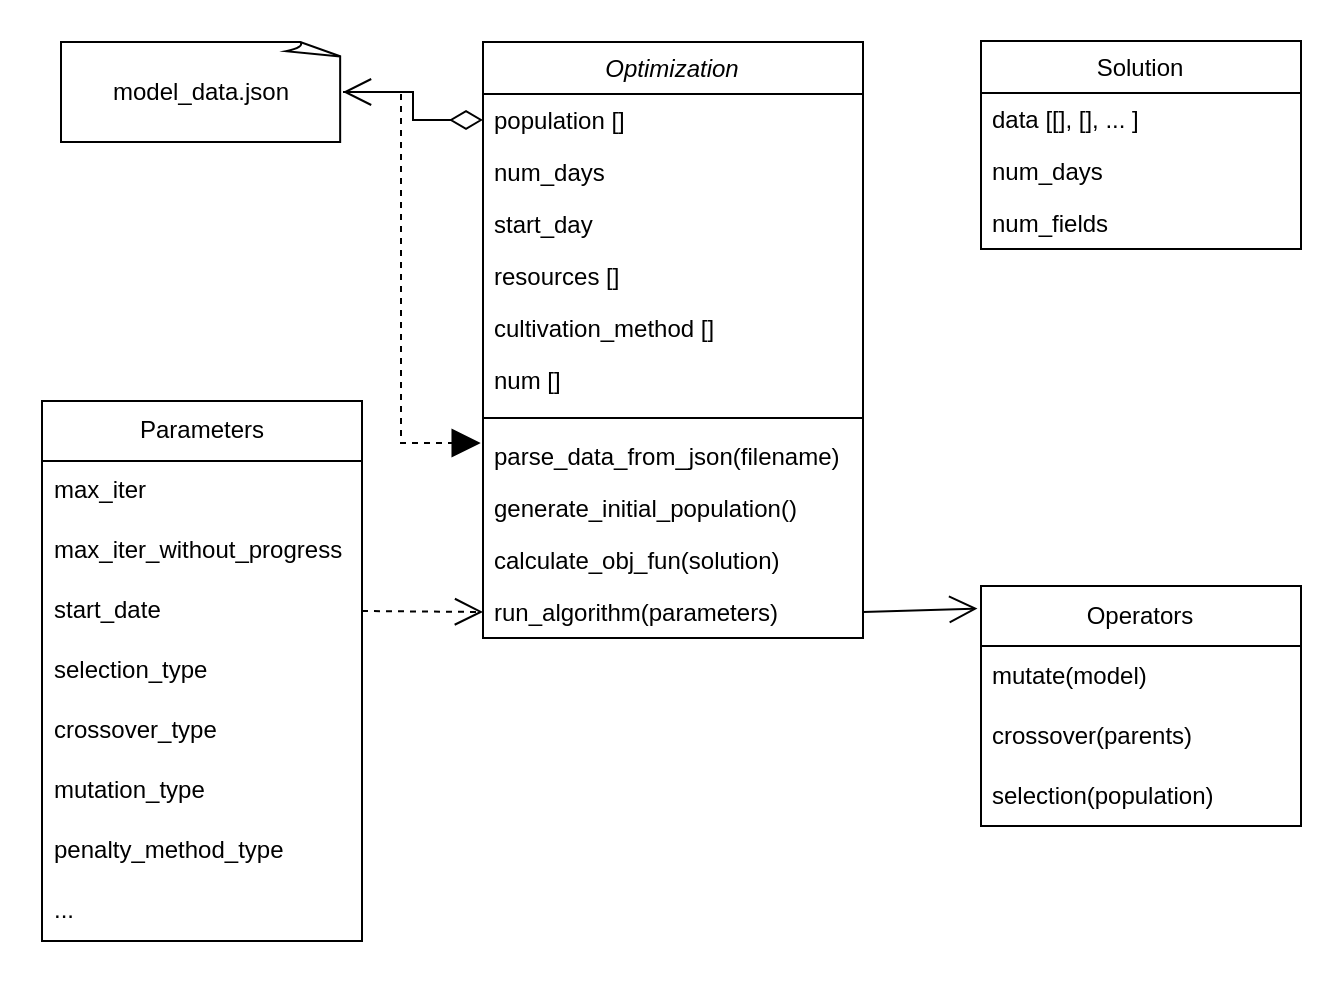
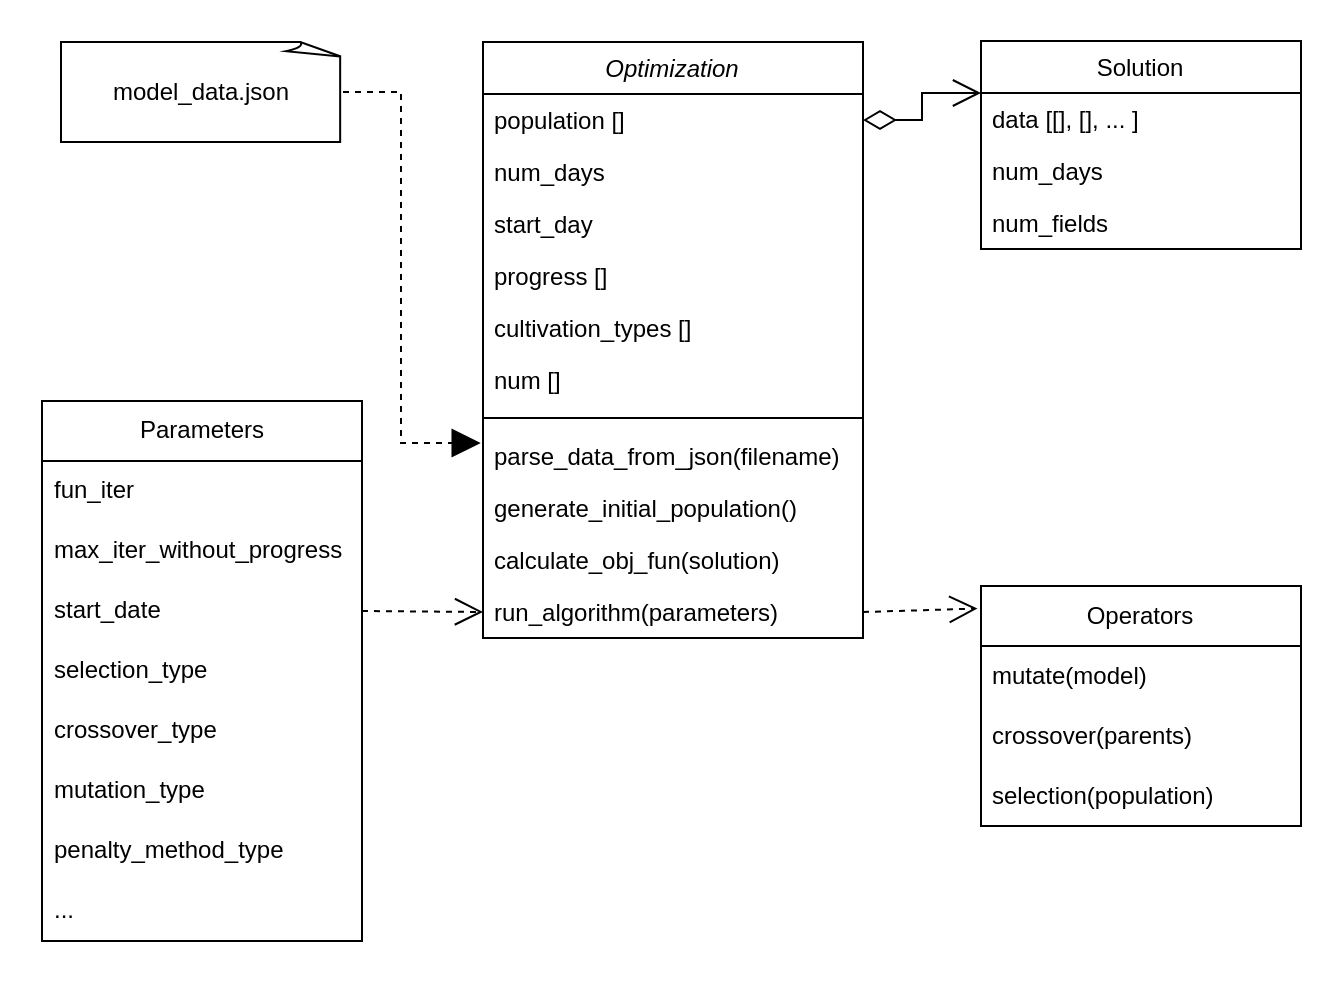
(414, 120) -> (922, 93)
(572, 277) -> (565, 277)
(623, 329) -> (616, 329)
(106, 491) -> (106, 491)
(919, 610) -> (919, 610)
